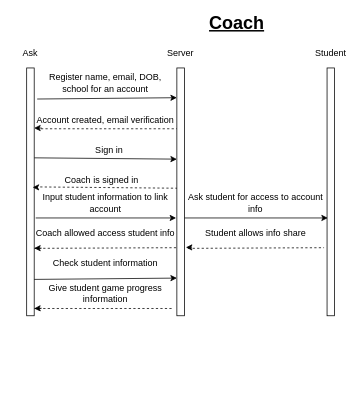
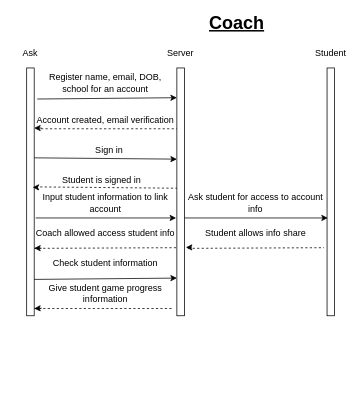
(102, 180) -> (102, 180)
